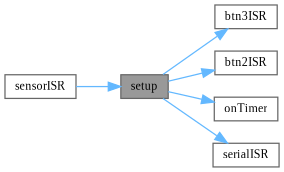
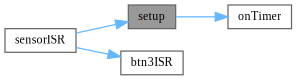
(190, 55) -> (92, 51)
(246, 63) -> none
(246, 155) -> none
